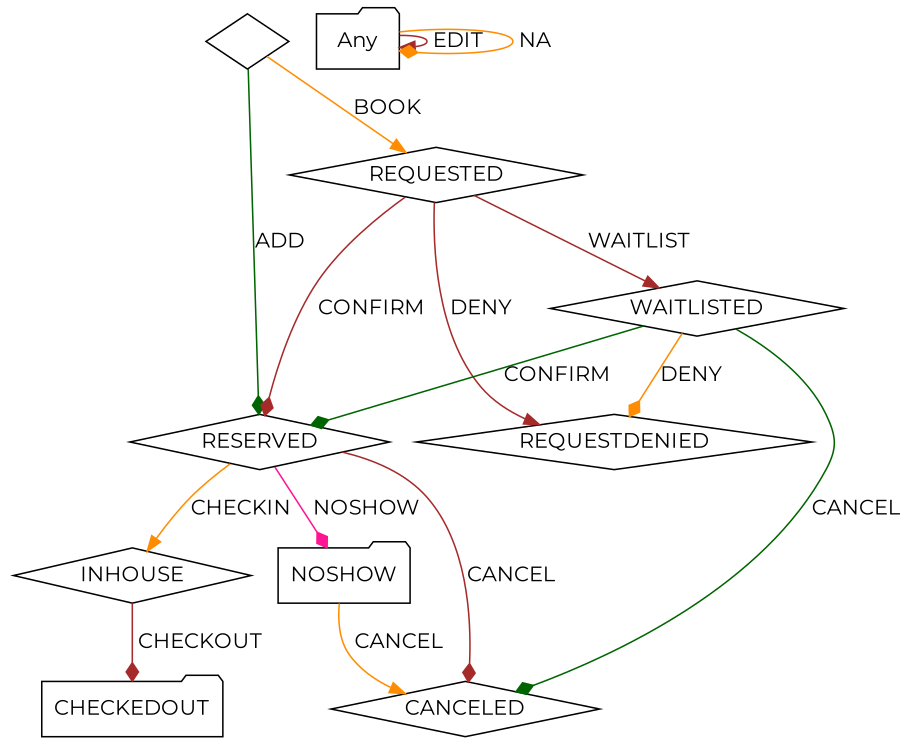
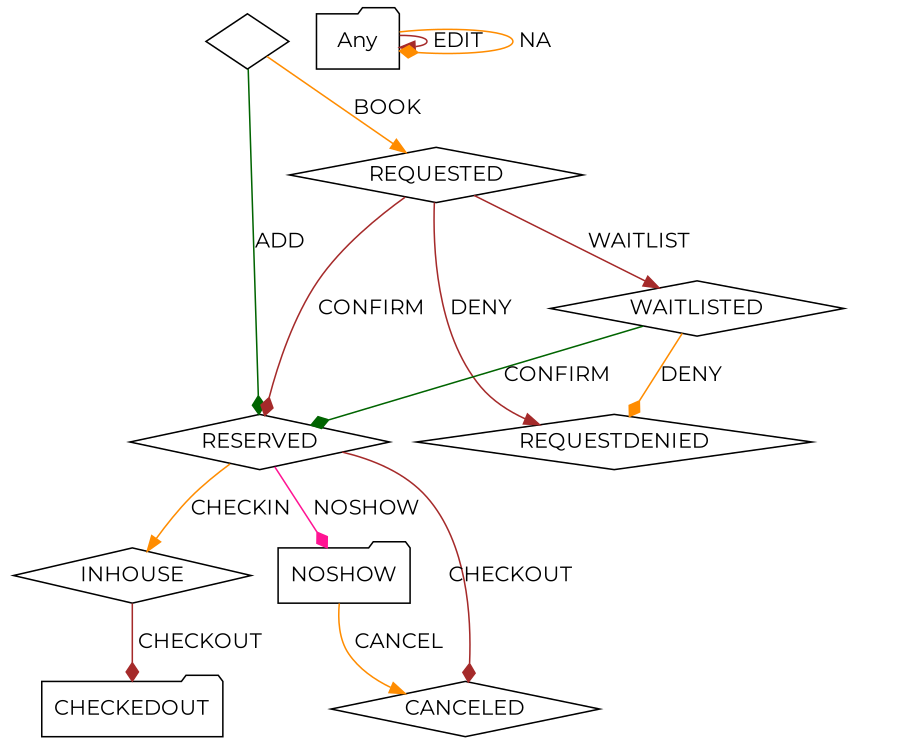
(769, 544) -> none
(511, 576) -> (511, 576)
